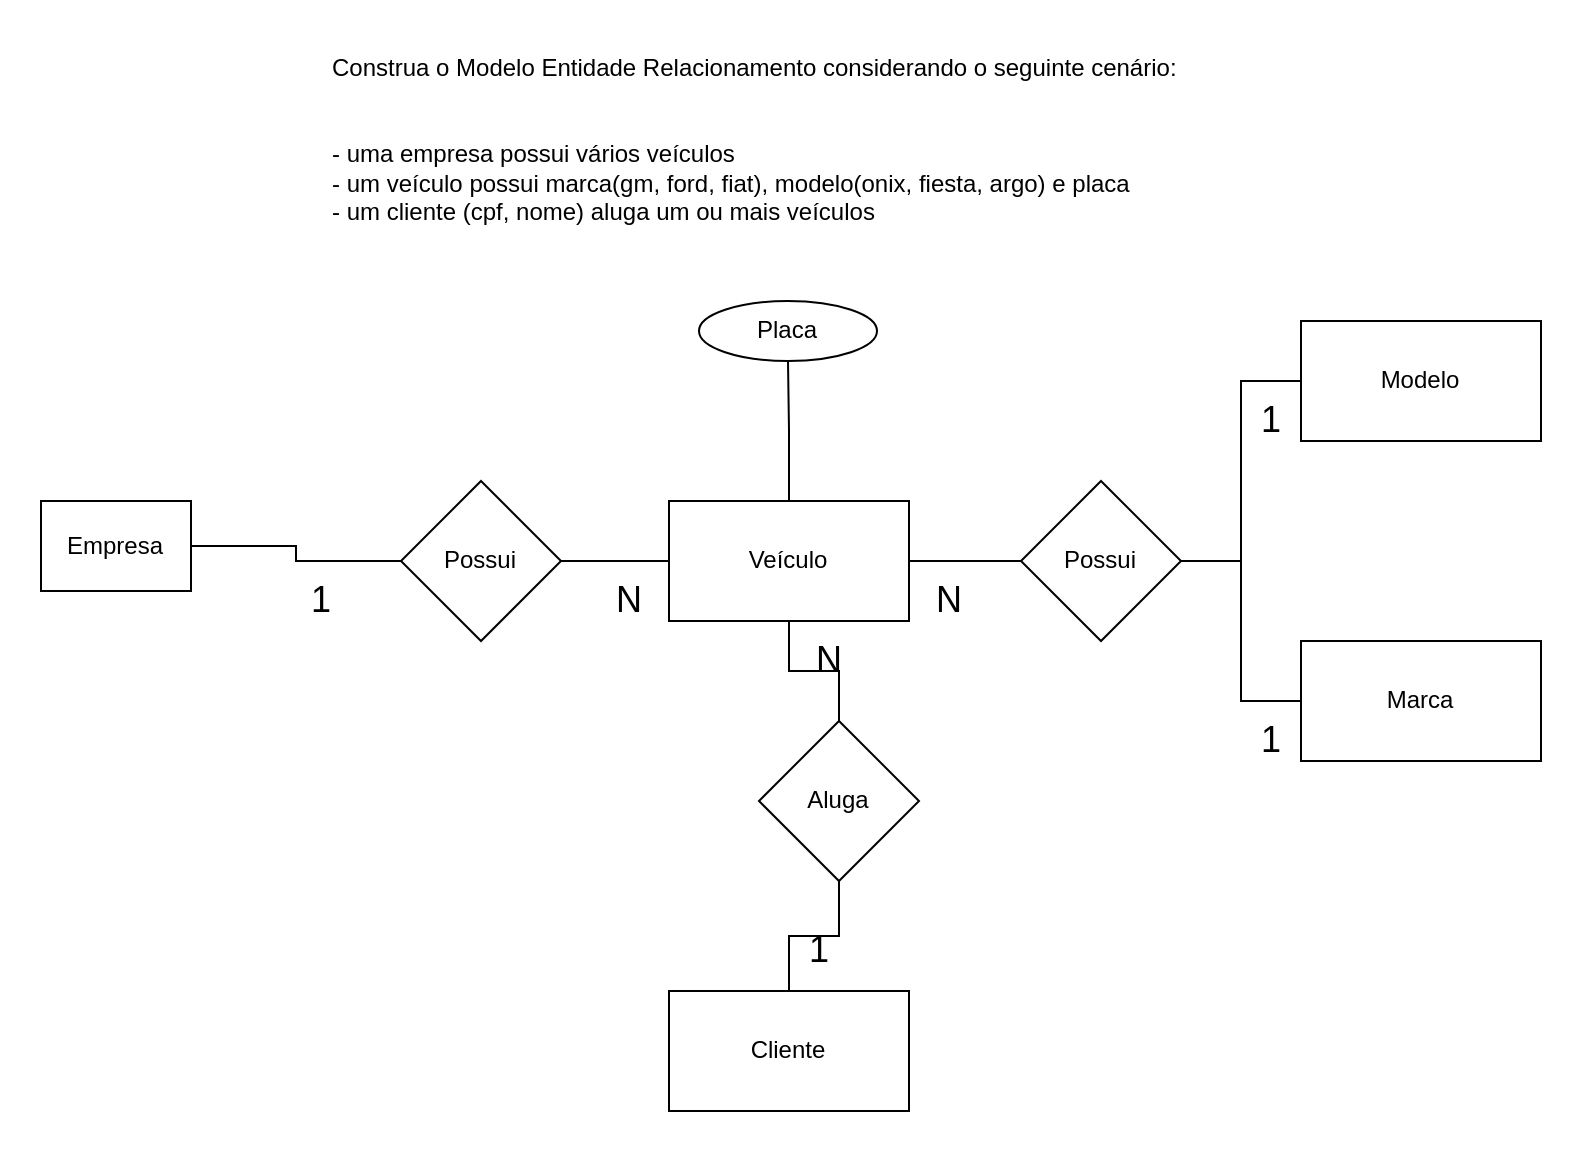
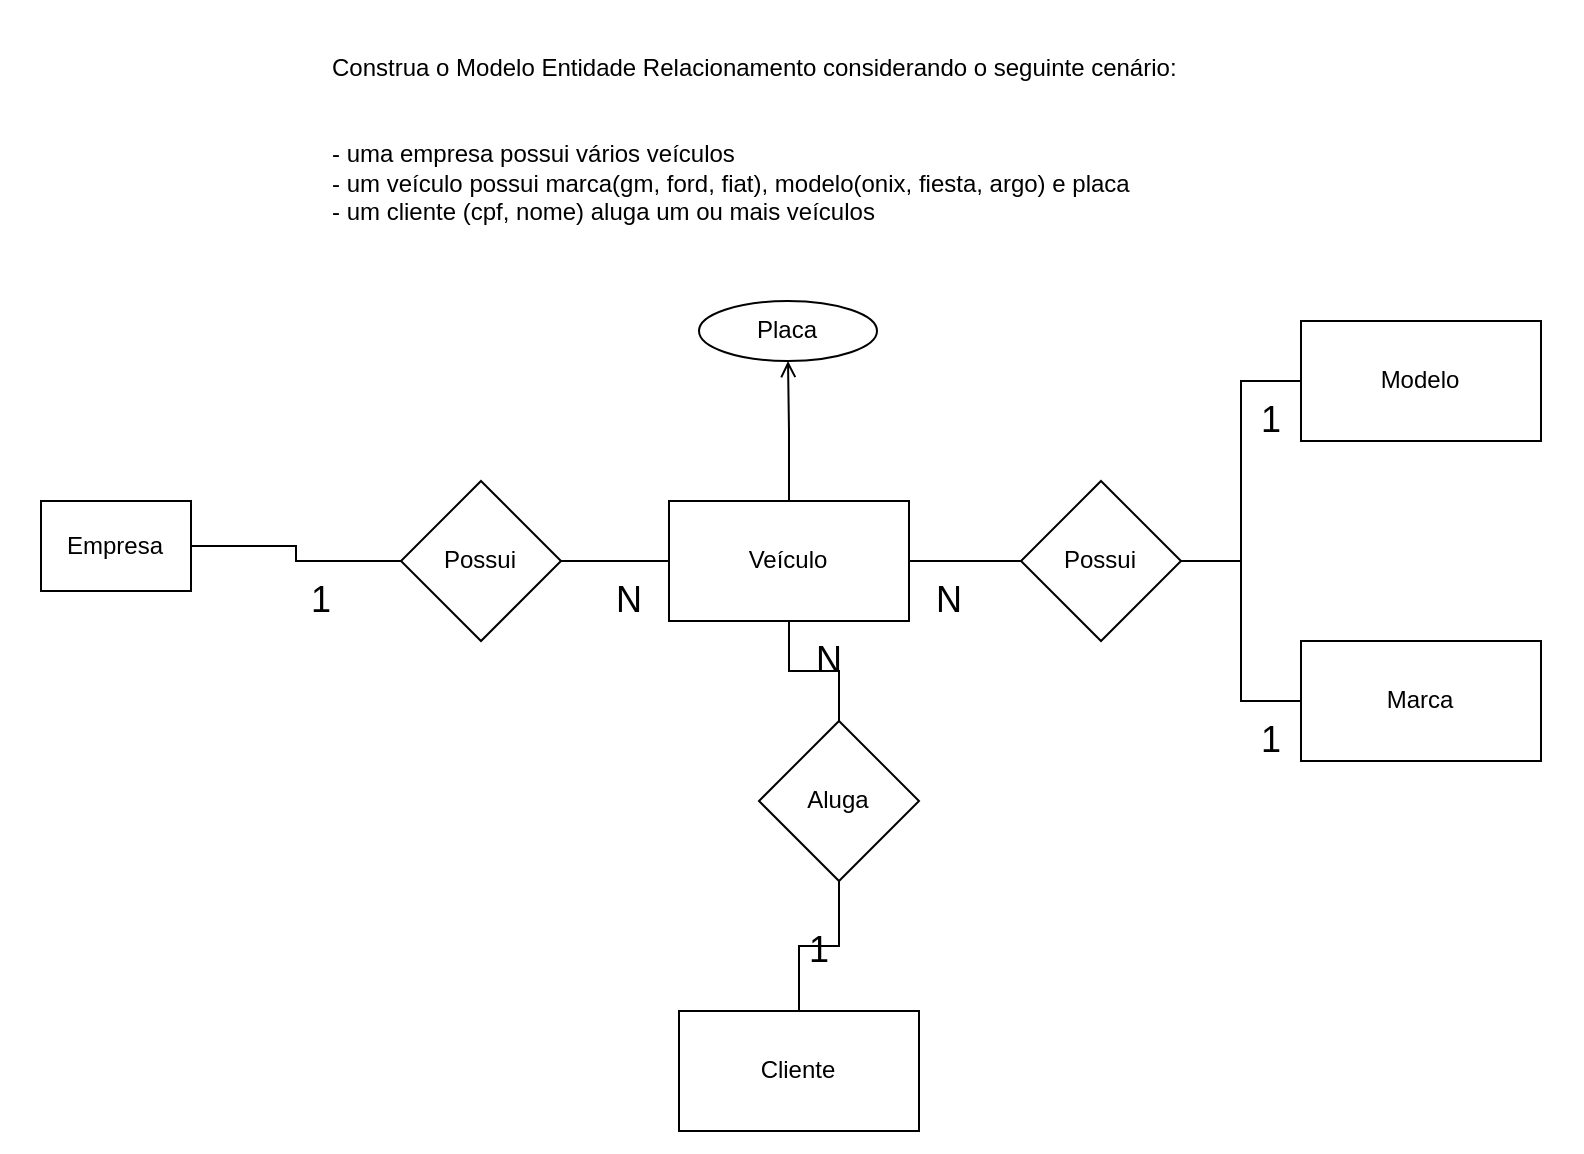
(788, 367) -> (788, 369)
(789, 1051) -> (799, 1071)
